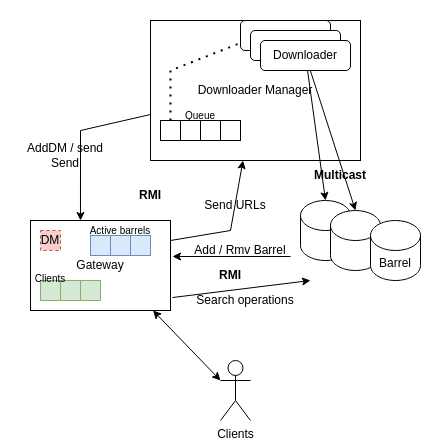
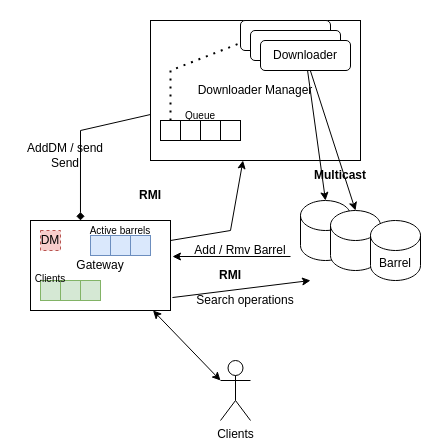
(236, 206) -> none
(80, 212) -> (80, 212)
